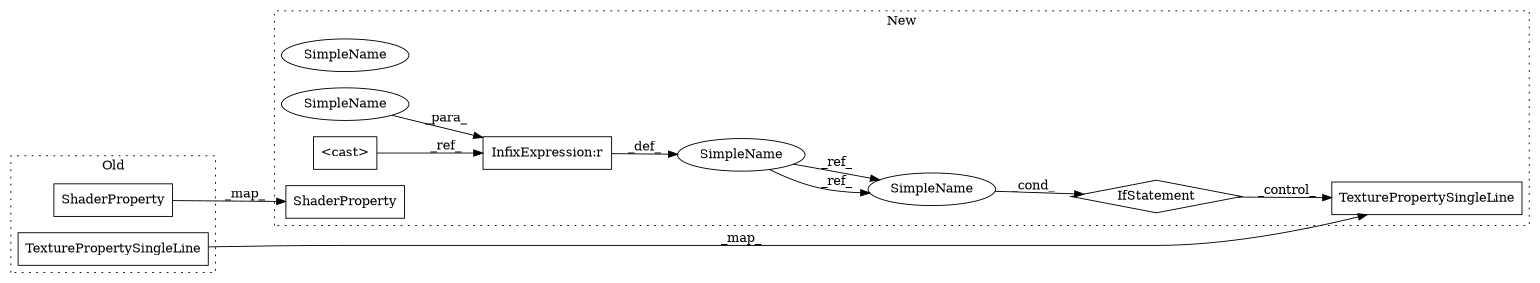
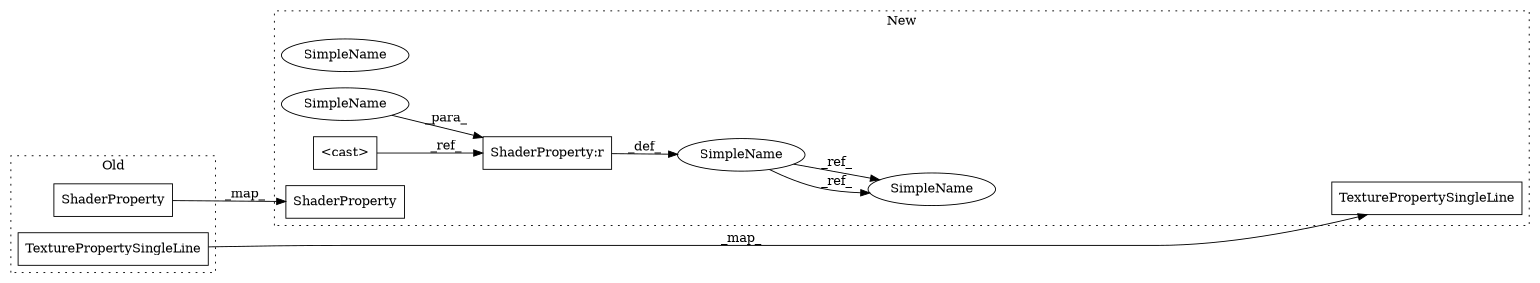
(547, 153) -> (547, 153)
(1156, 197) -> none
